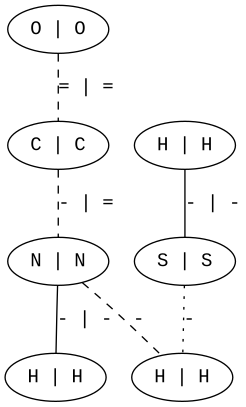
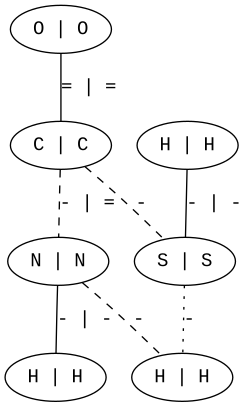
(58, 87) -> (61, 87)
none -> (125, 202)
